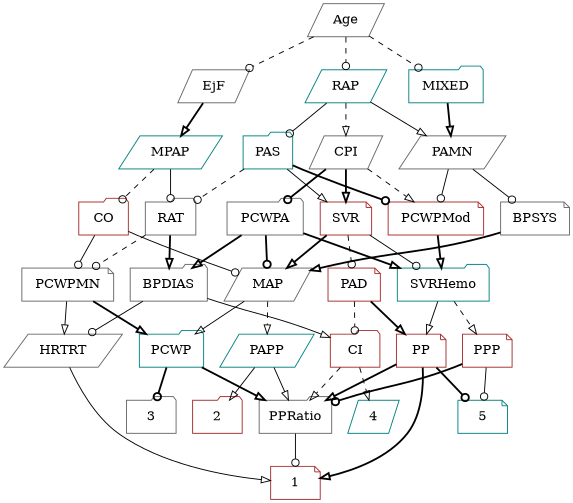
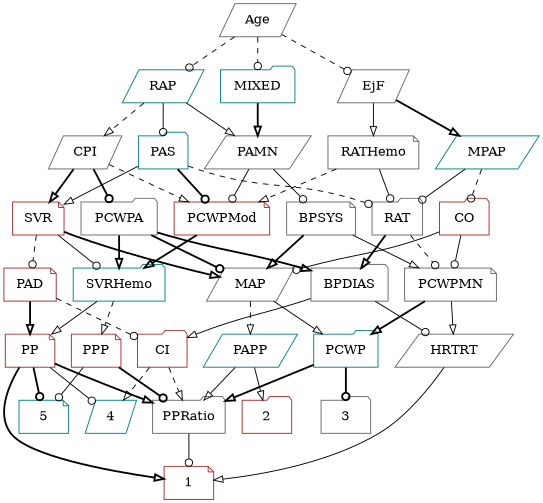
none -> (373, 152)
none -> (390, 254)
none -> (65, 380)
